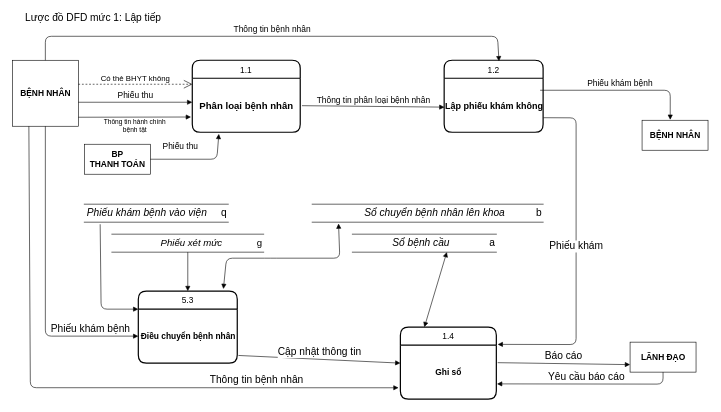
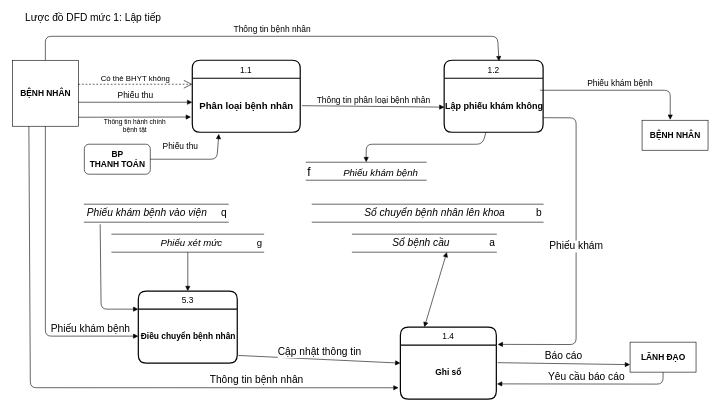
none -> (367, 148)
(117, 159) -> (117, 159)
none -> (366, 171)
(225, 269) -> none
